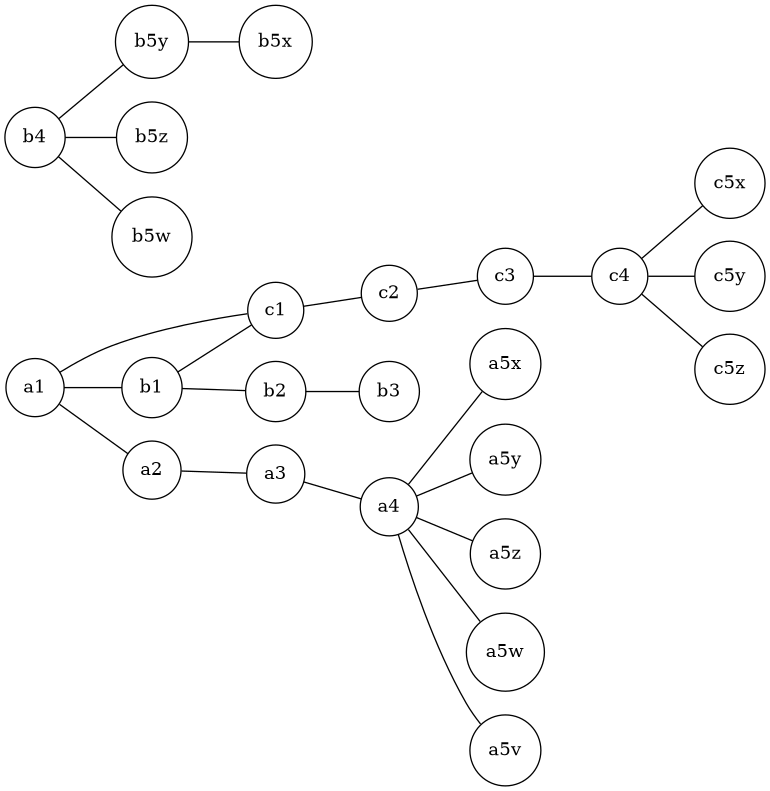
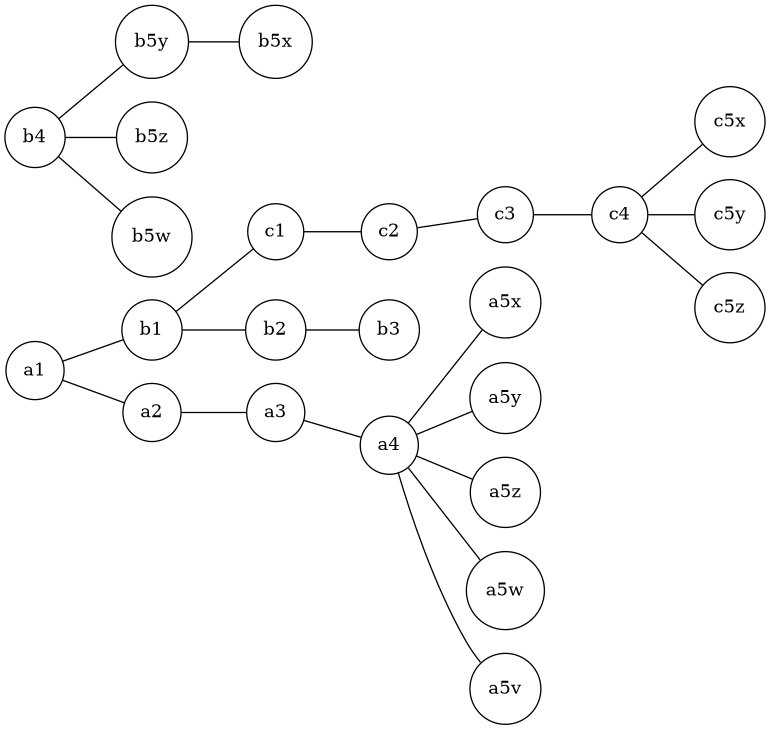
(150, 333) -> none
